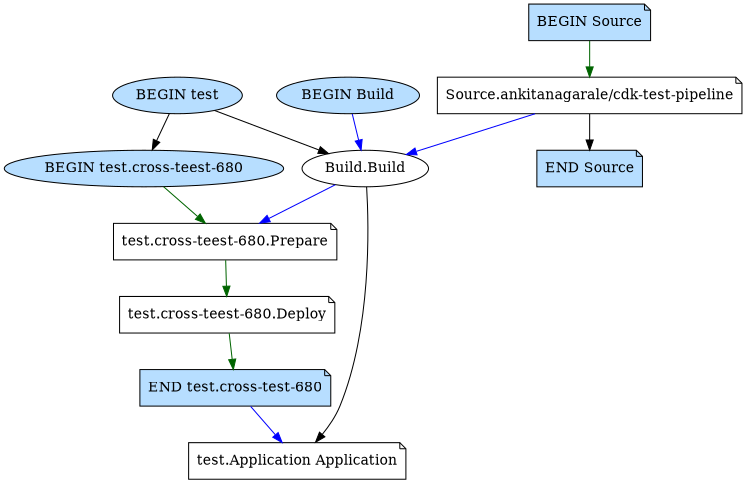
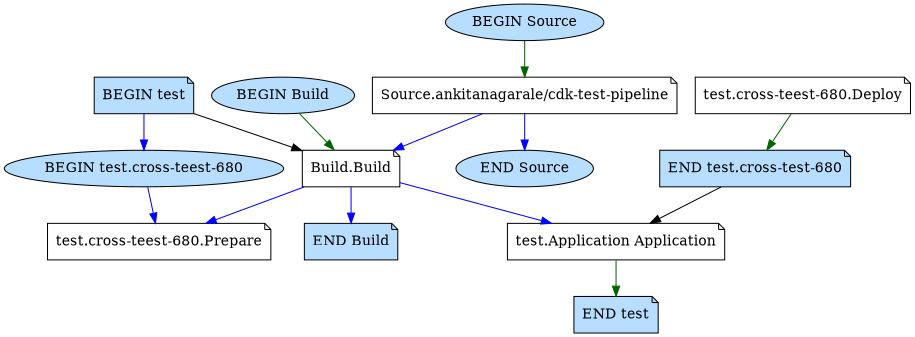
(590, 22) -> (525, 22)
(177, 95) -> (144, 95)
(163, 127) -> (144, 127)
(355, 127) -> (313, 128)
(590, 127) -> (525, 127)
(365, 169) -> (351, 169)
(590, 169) -> (525, 169)
(181, 202) -> (151, 200)
none -> (351, 242)
(226, 273) -> none
(363, 315) -> (471, 202)
none -> (616, 315)
(263, 421) -> (690, 203)
